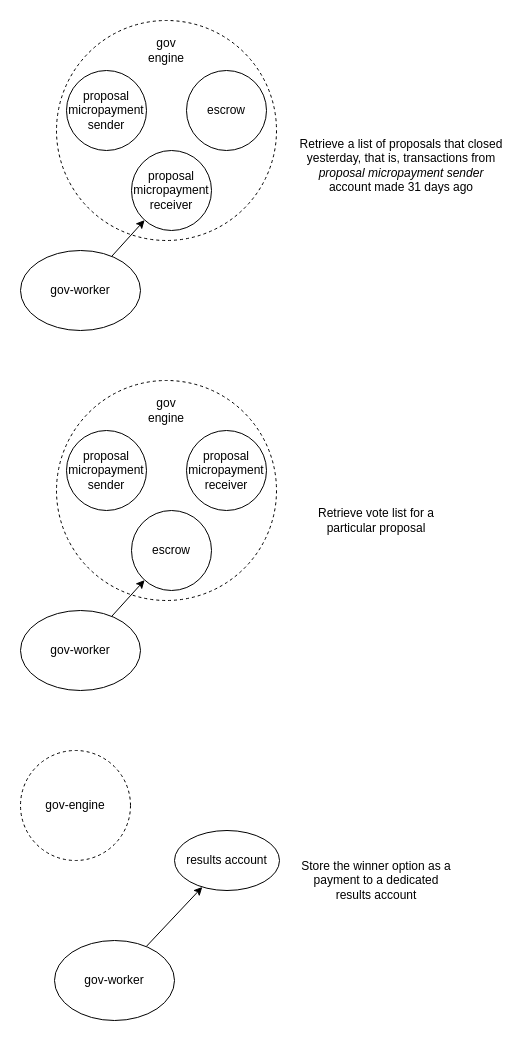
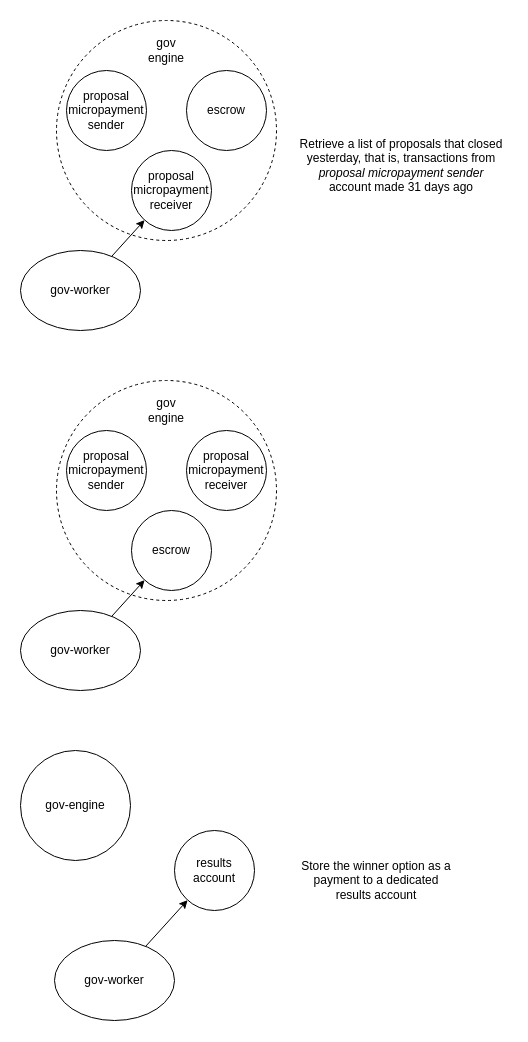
(377, 521) -> none
(76, 806) -> (76, 806)
(227, 861) -> (215, 871)
